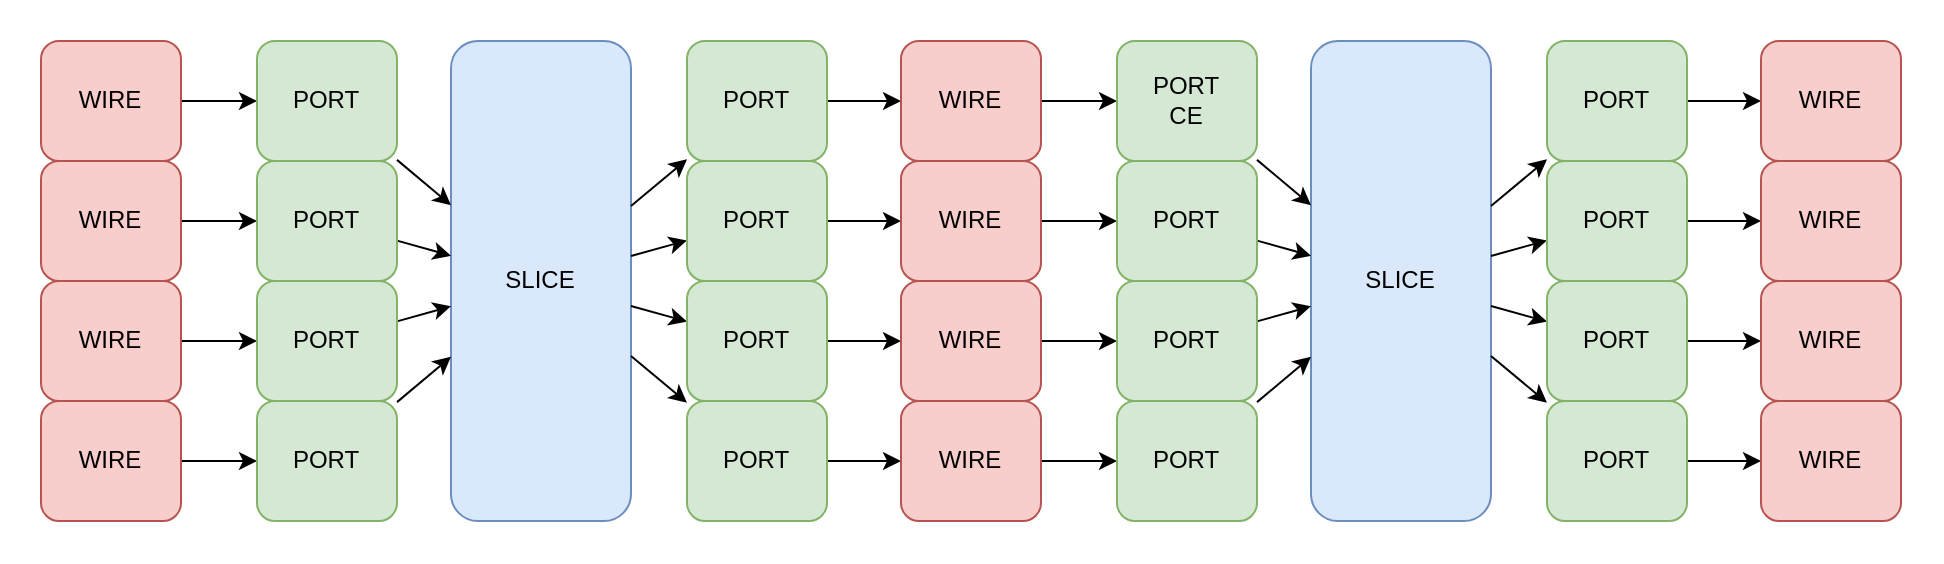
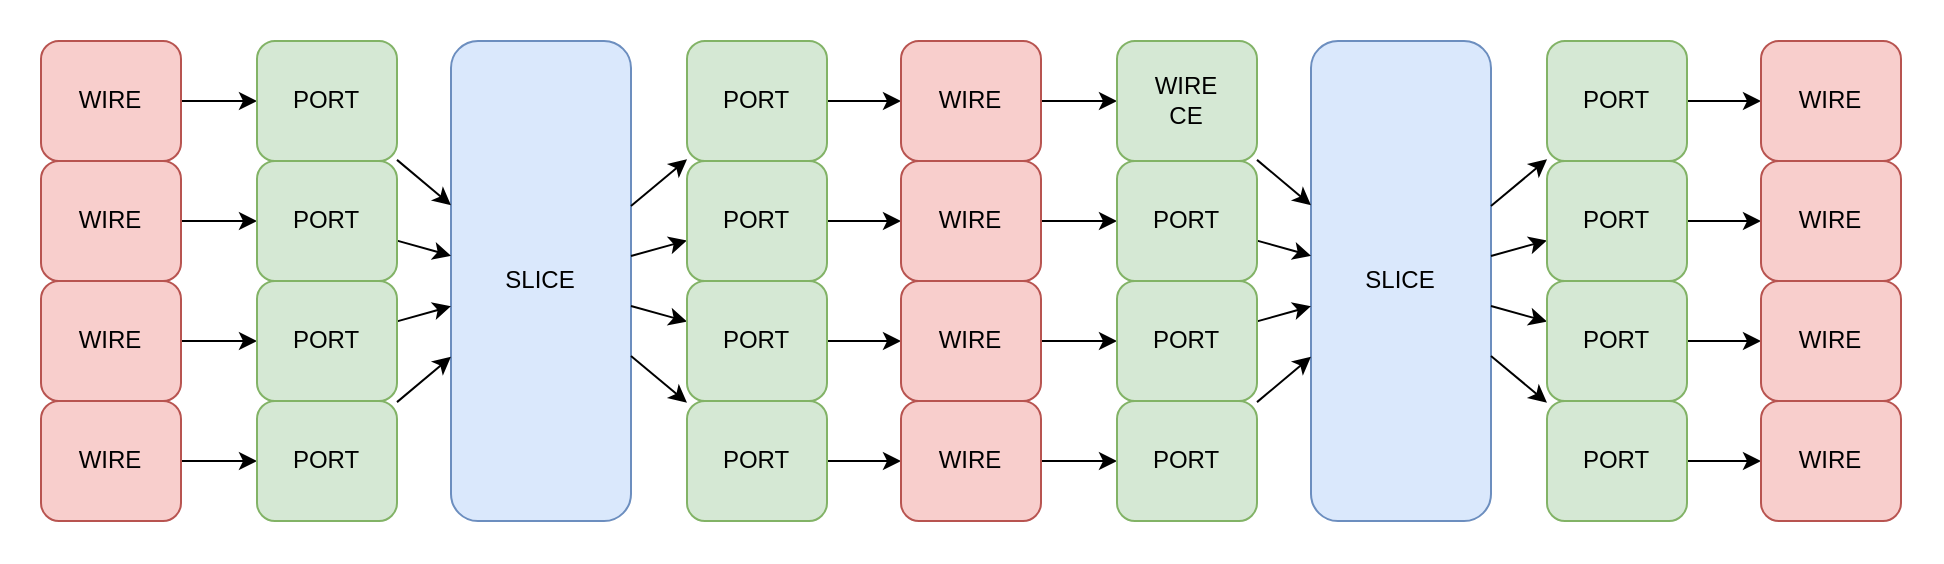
(1187, 101) -> (1187, 101)
